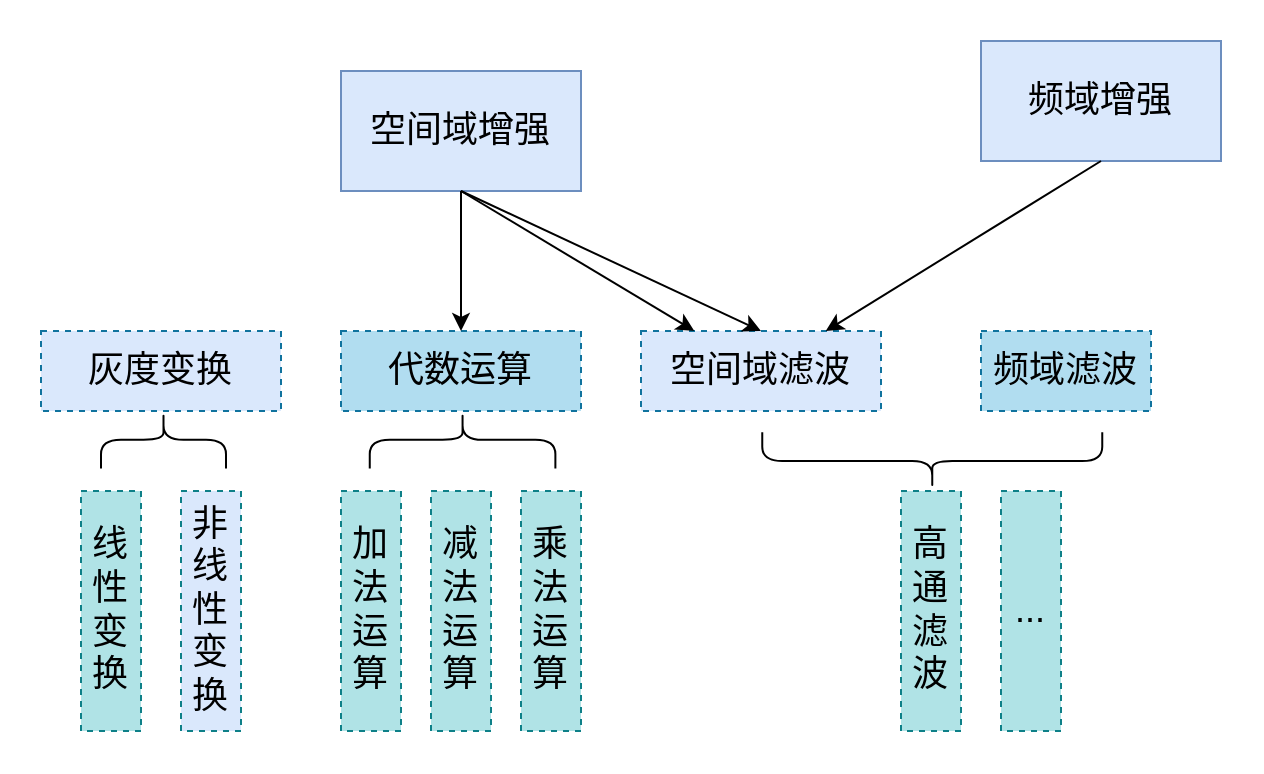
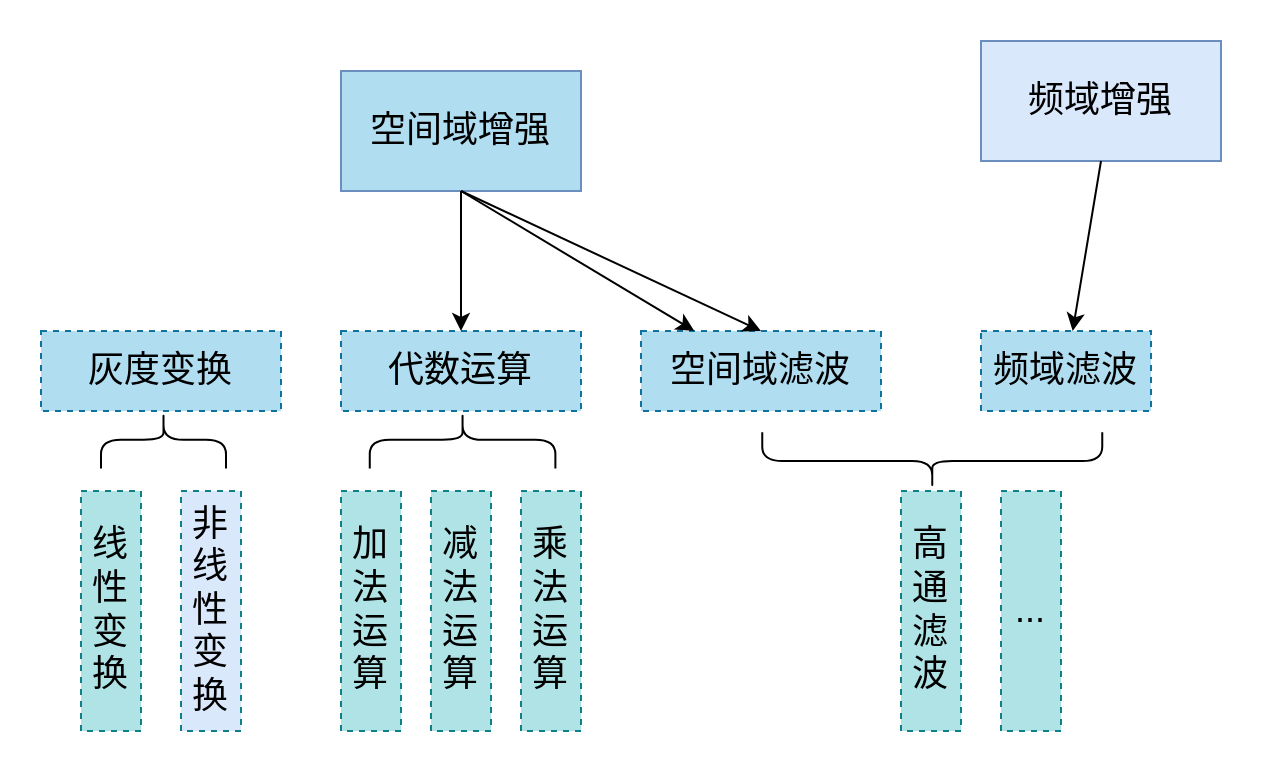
(461, 131) -> (461, 131)
(969, 243) -> (1088, 239)
(161, 371) -> (161, 371)
(761, 371) -> (761, 371)
